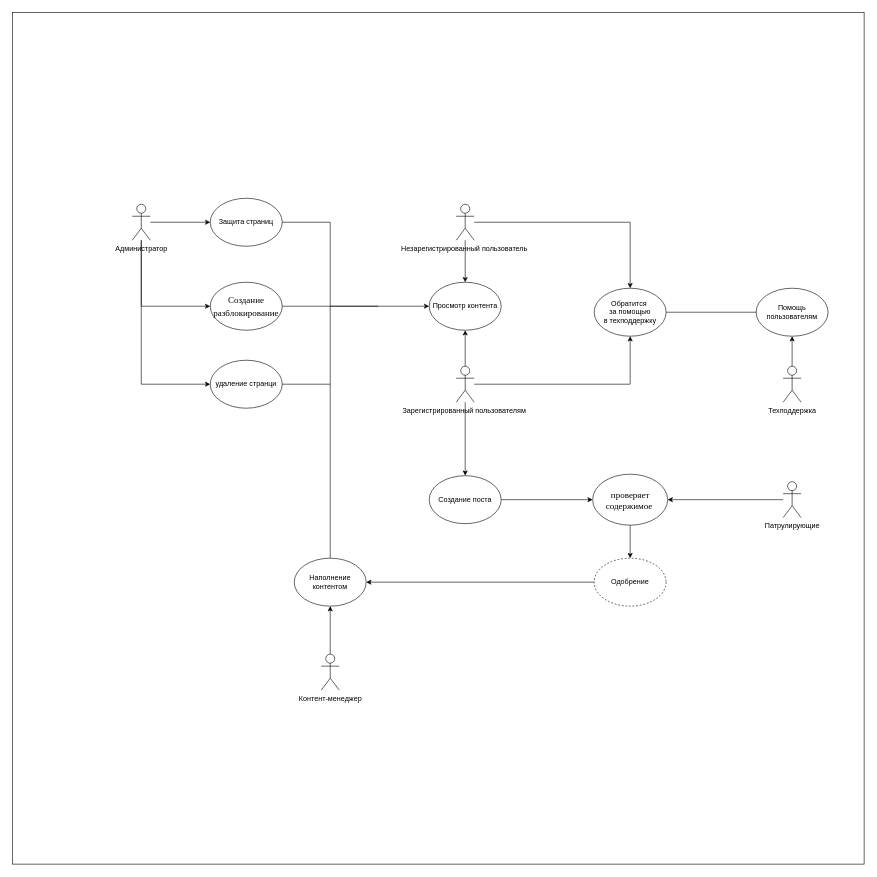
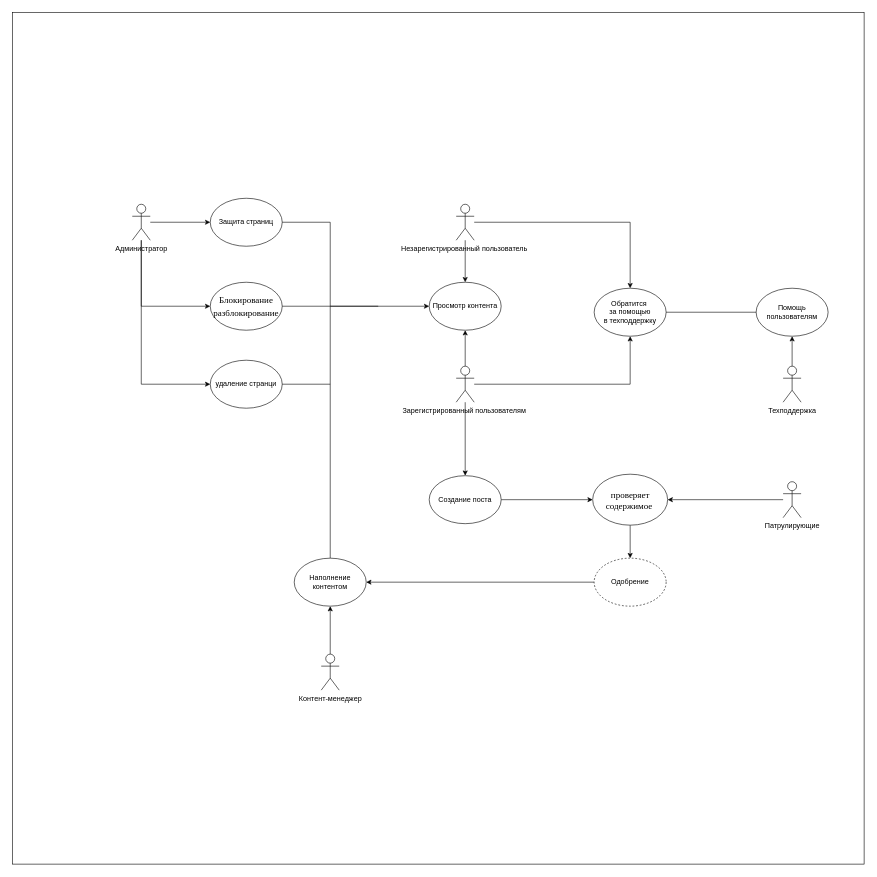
(246, 306) -> (246, 306)
